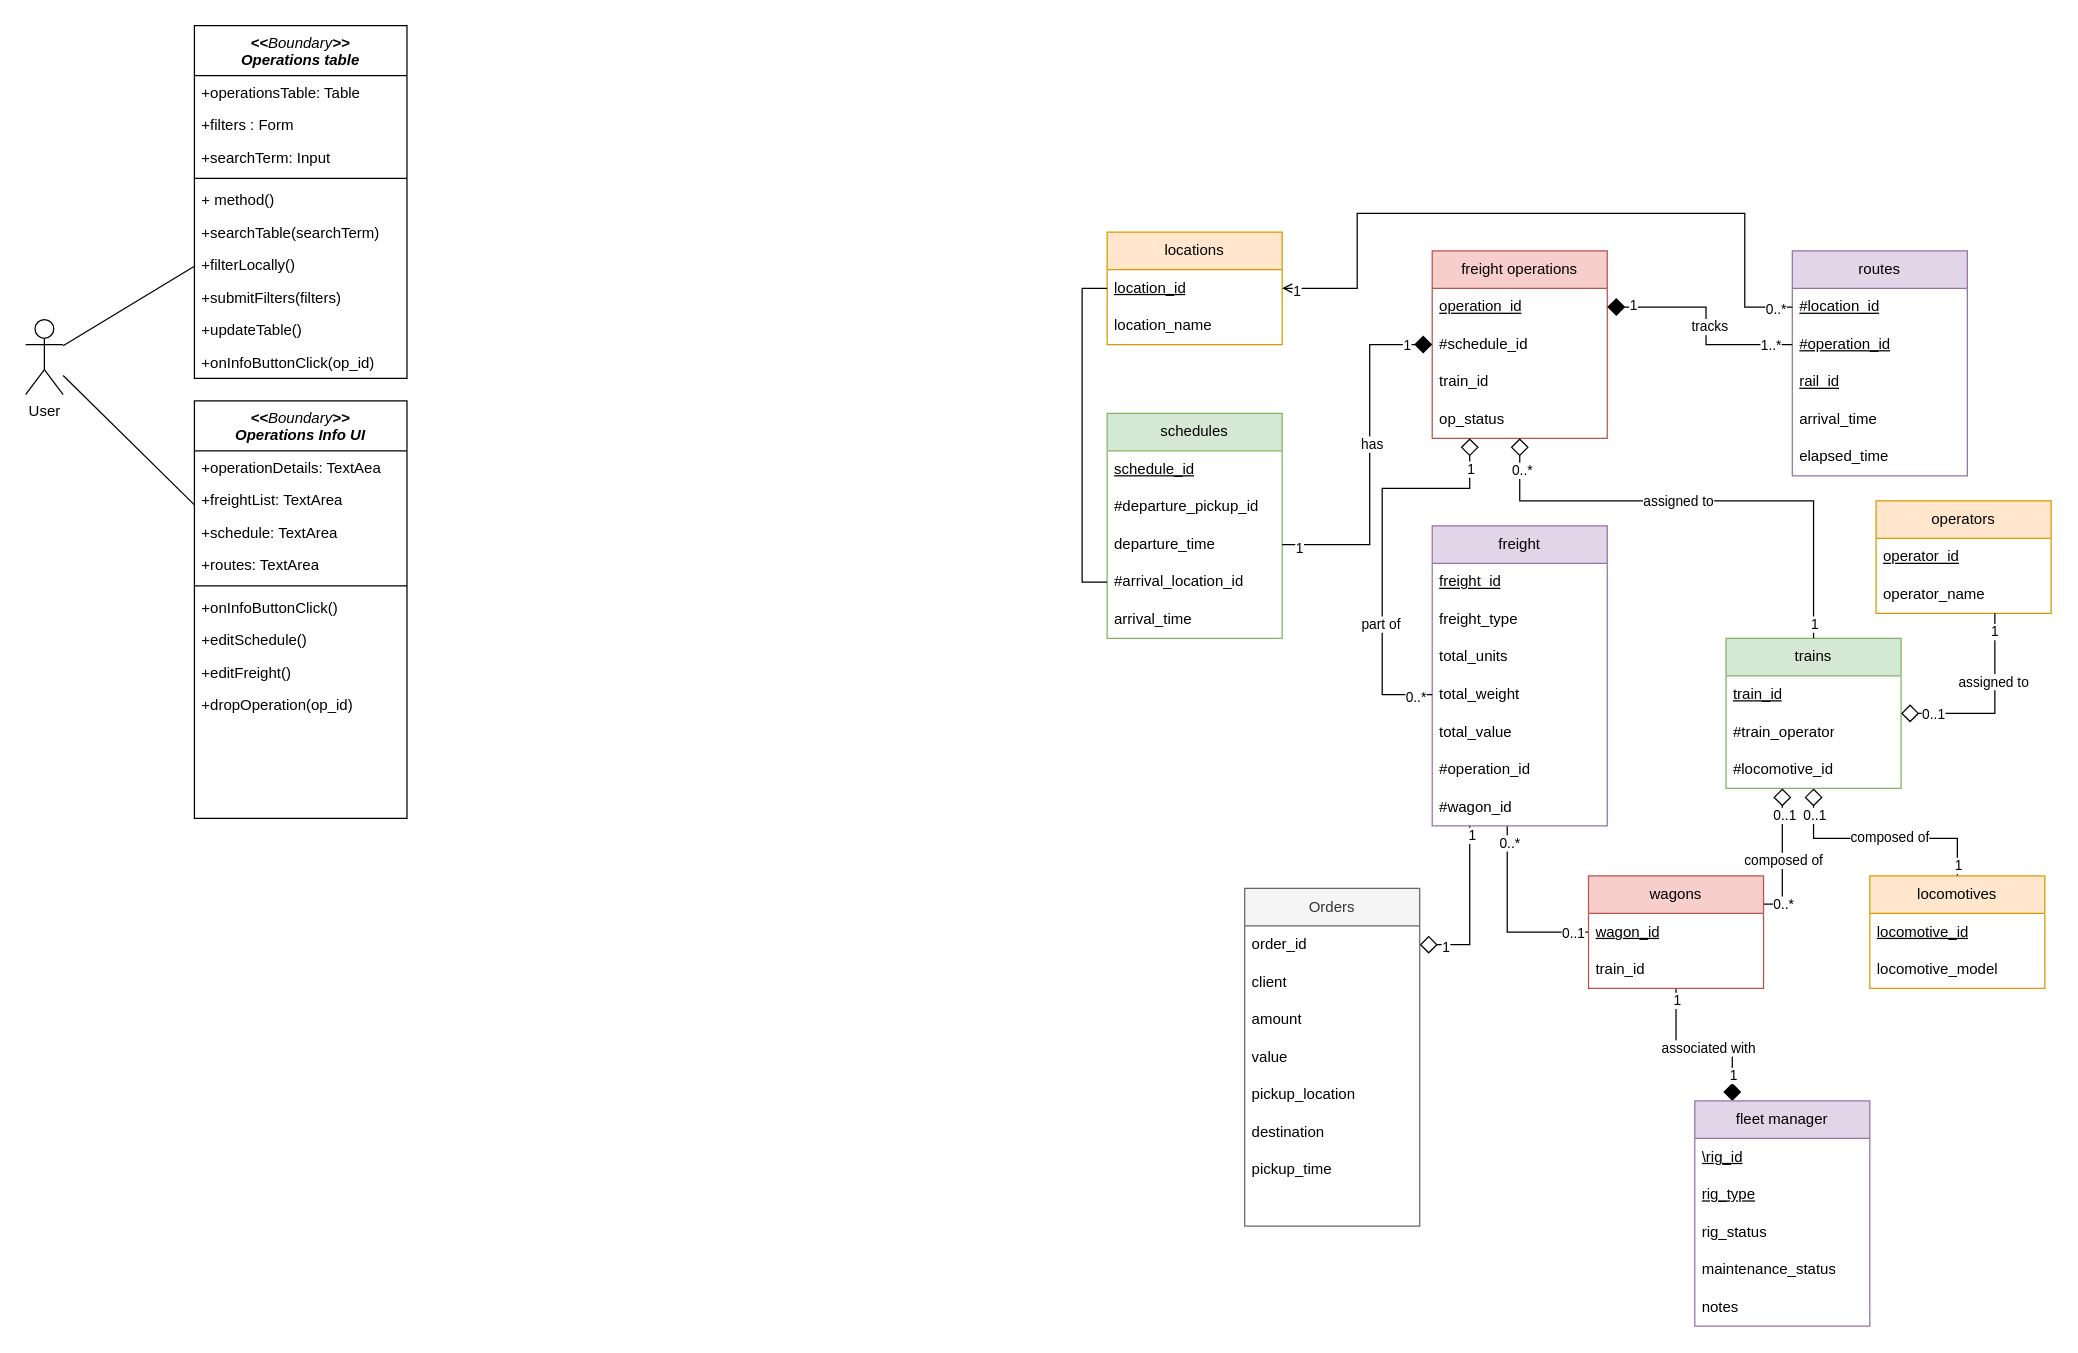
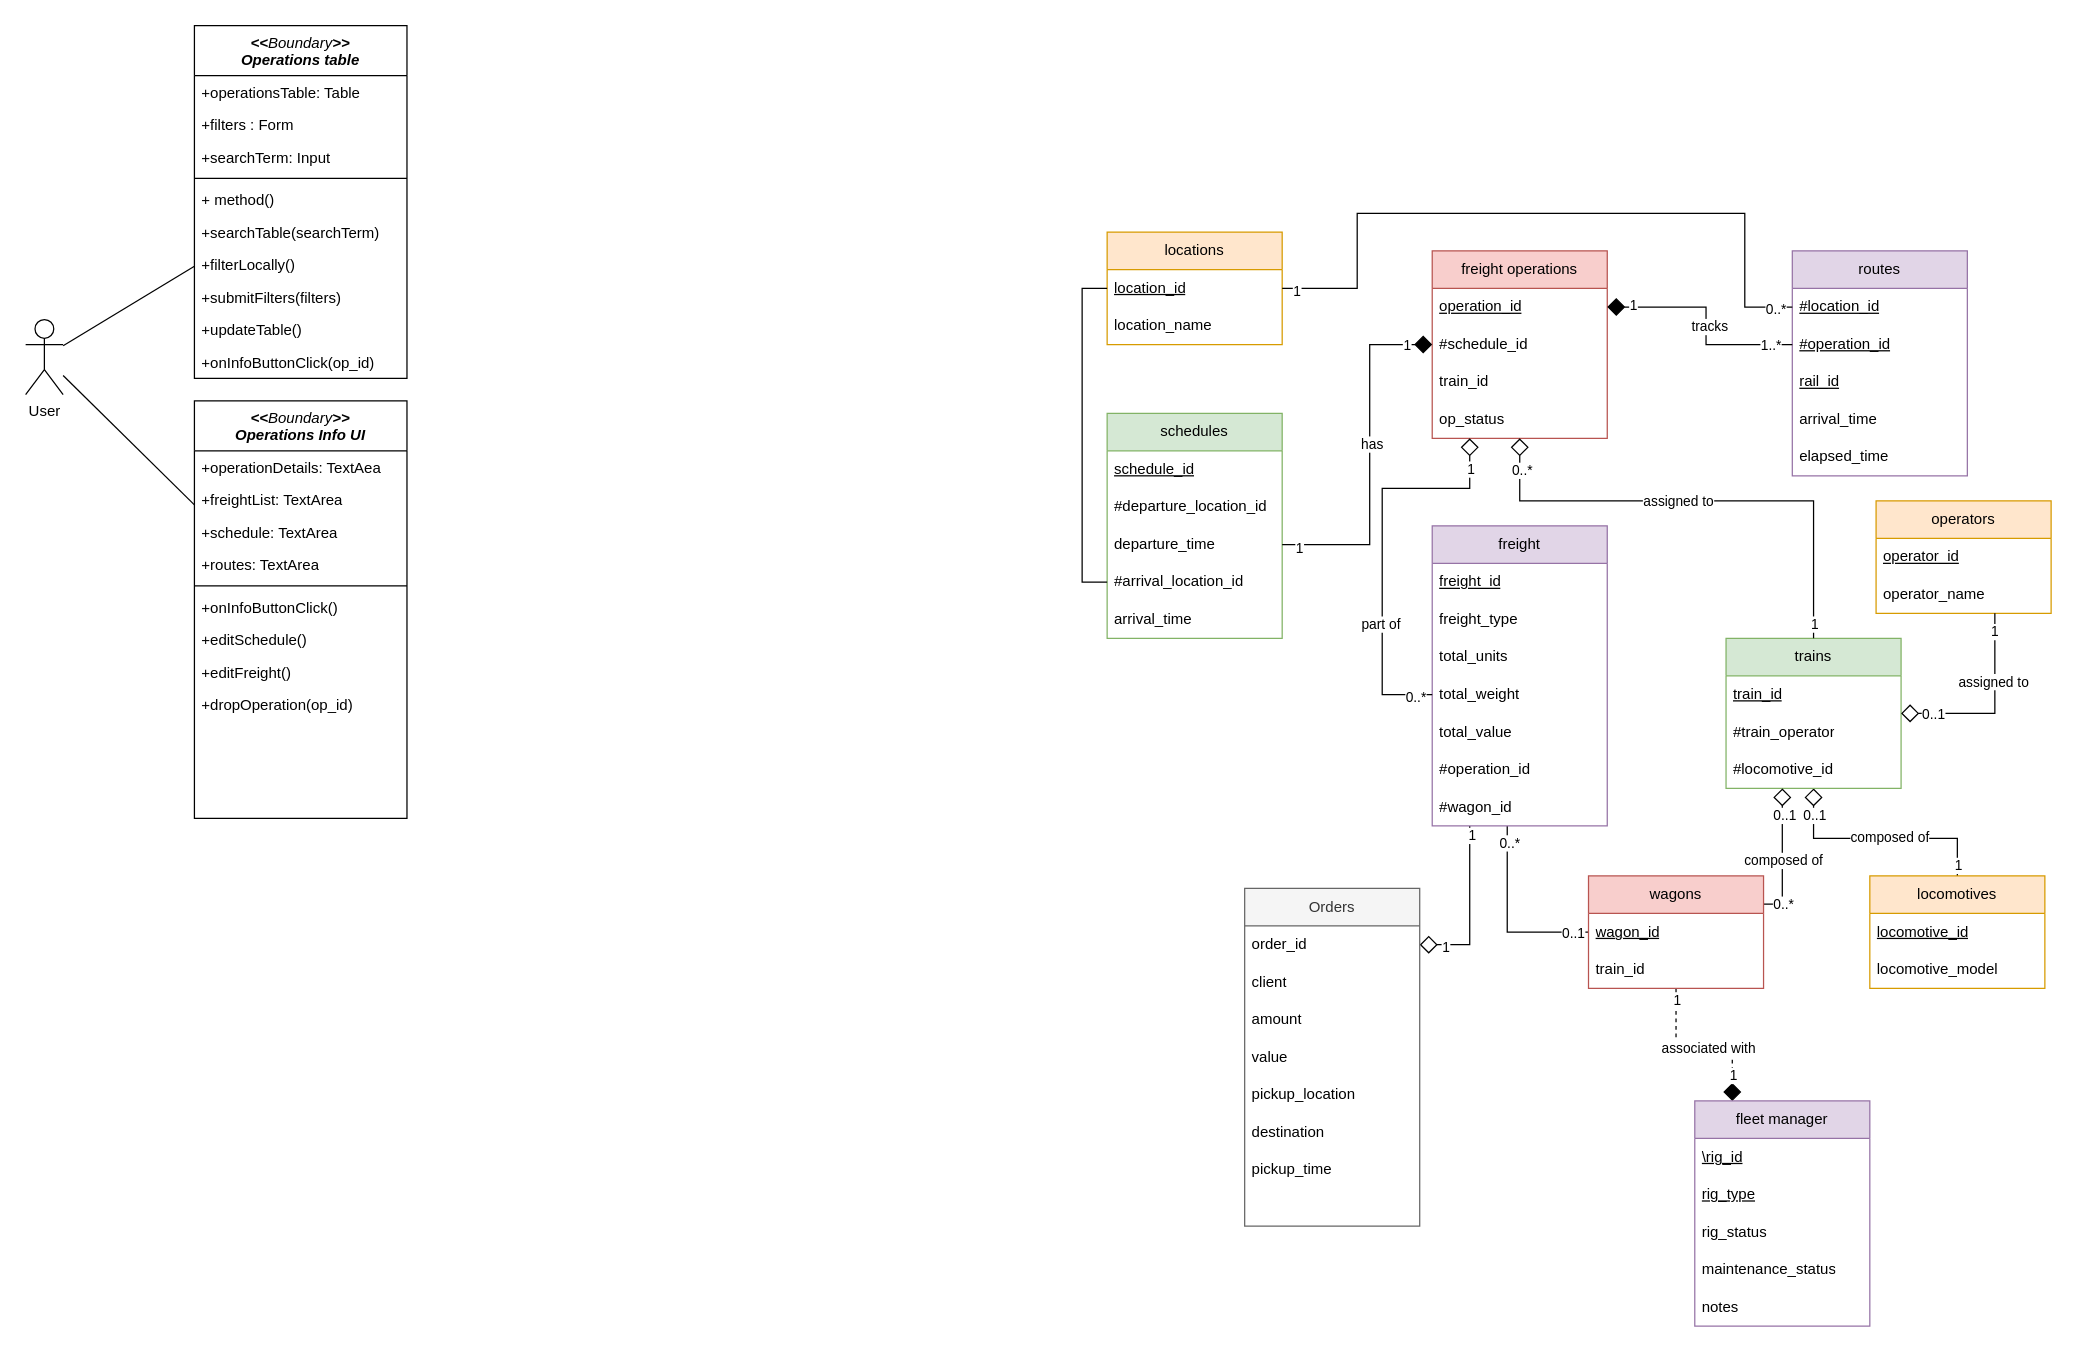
(1288, 288) -> (1287, 288)
(1194, 507) -> (1196, 507)
(1676, 1024) -> (1676, 1024)
